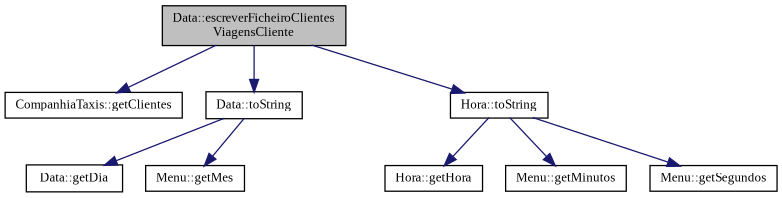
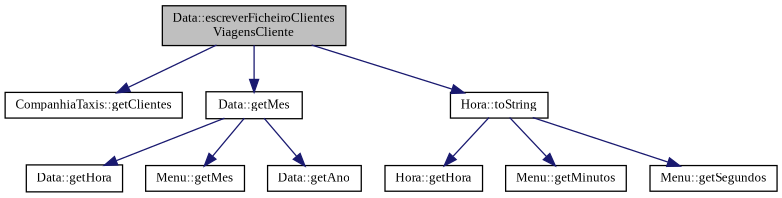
(254, 105) -> (254, 105)
(74, 178) -> (74, 178)
none -> (314, 178)
